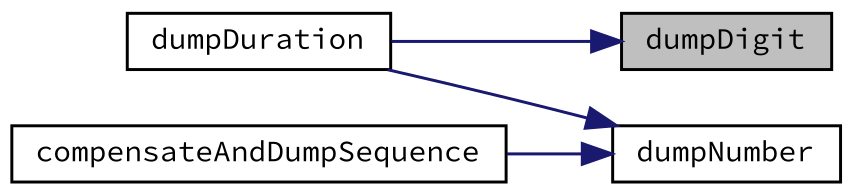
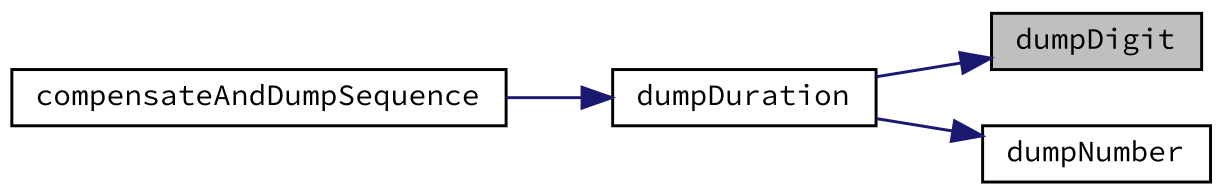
(544, 154) -> (544, 98)
